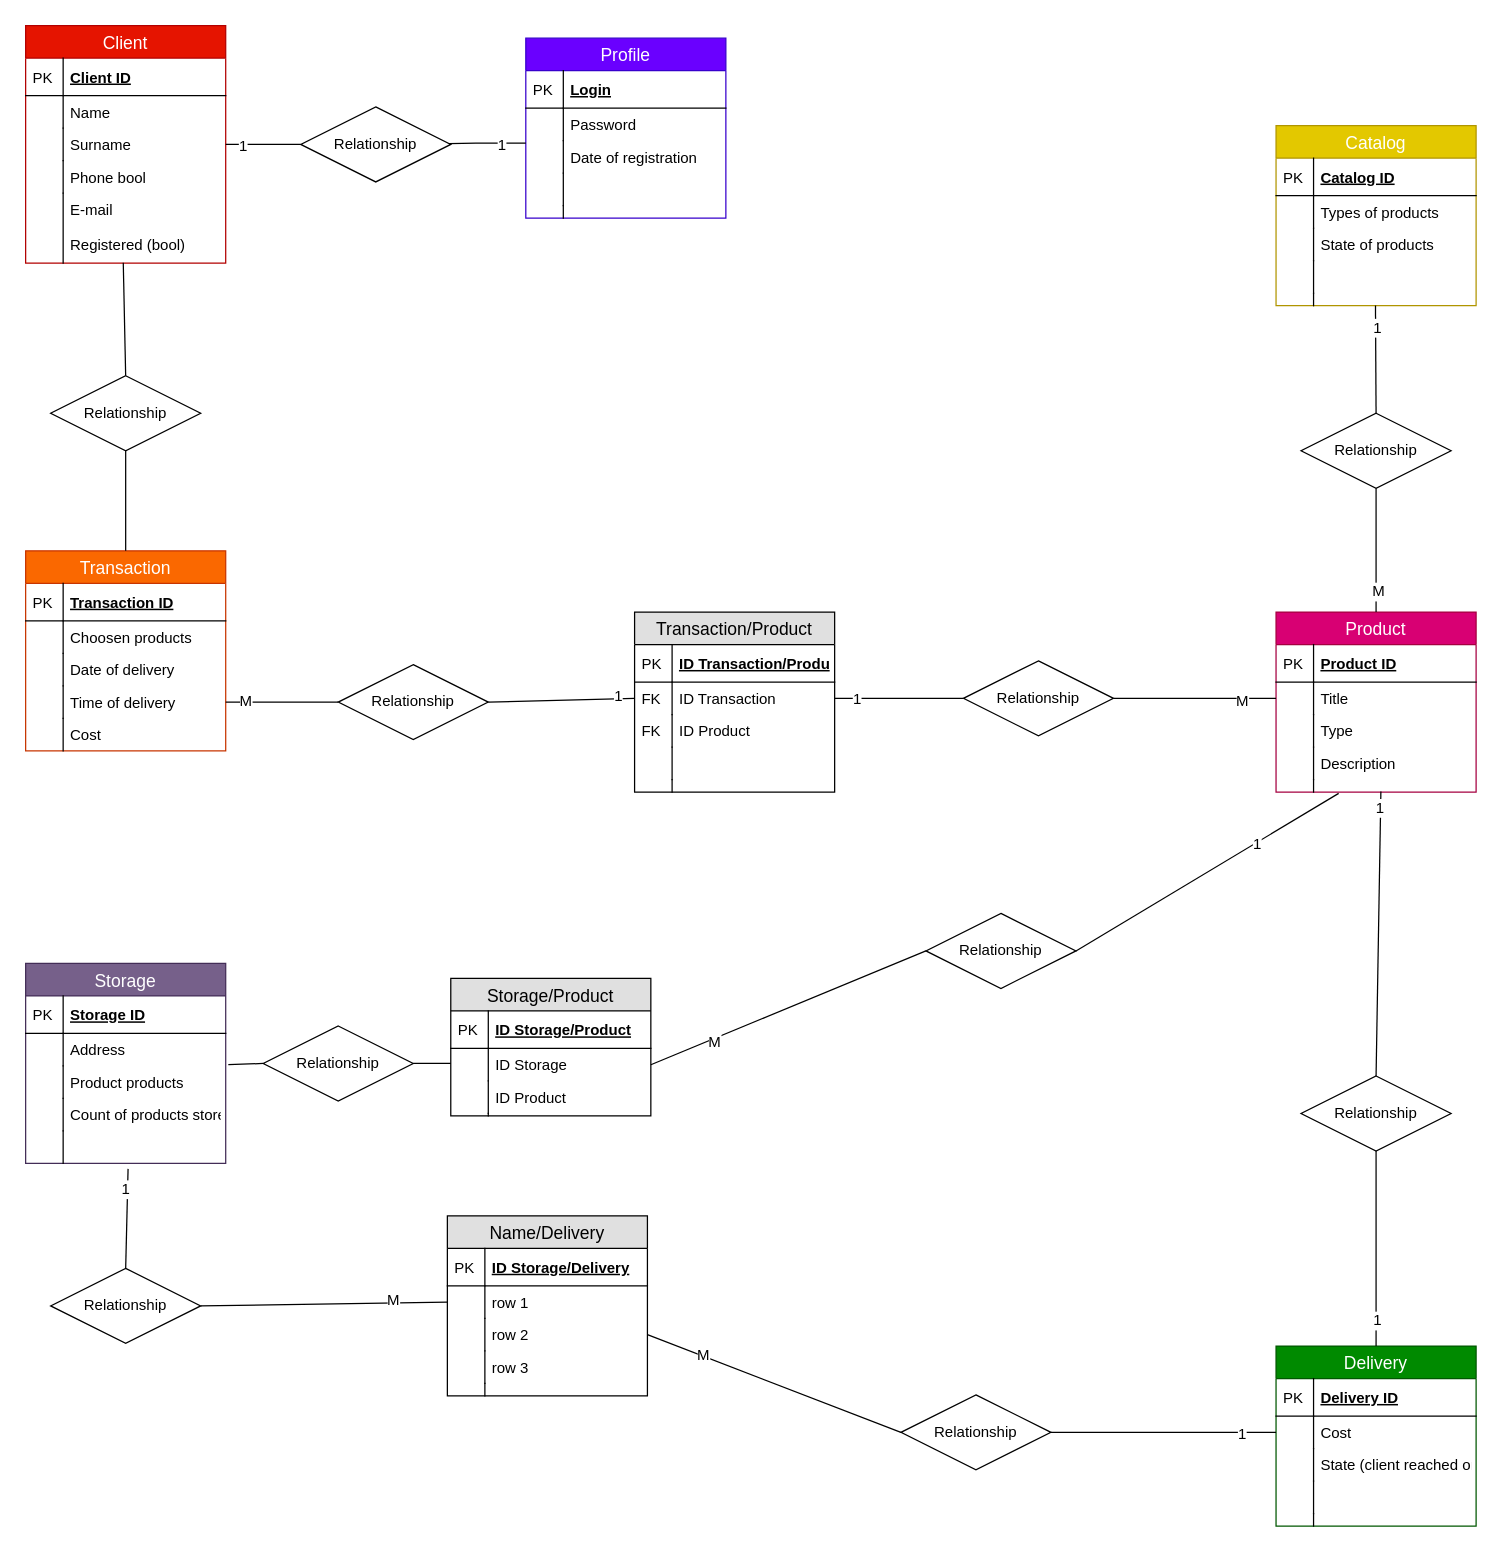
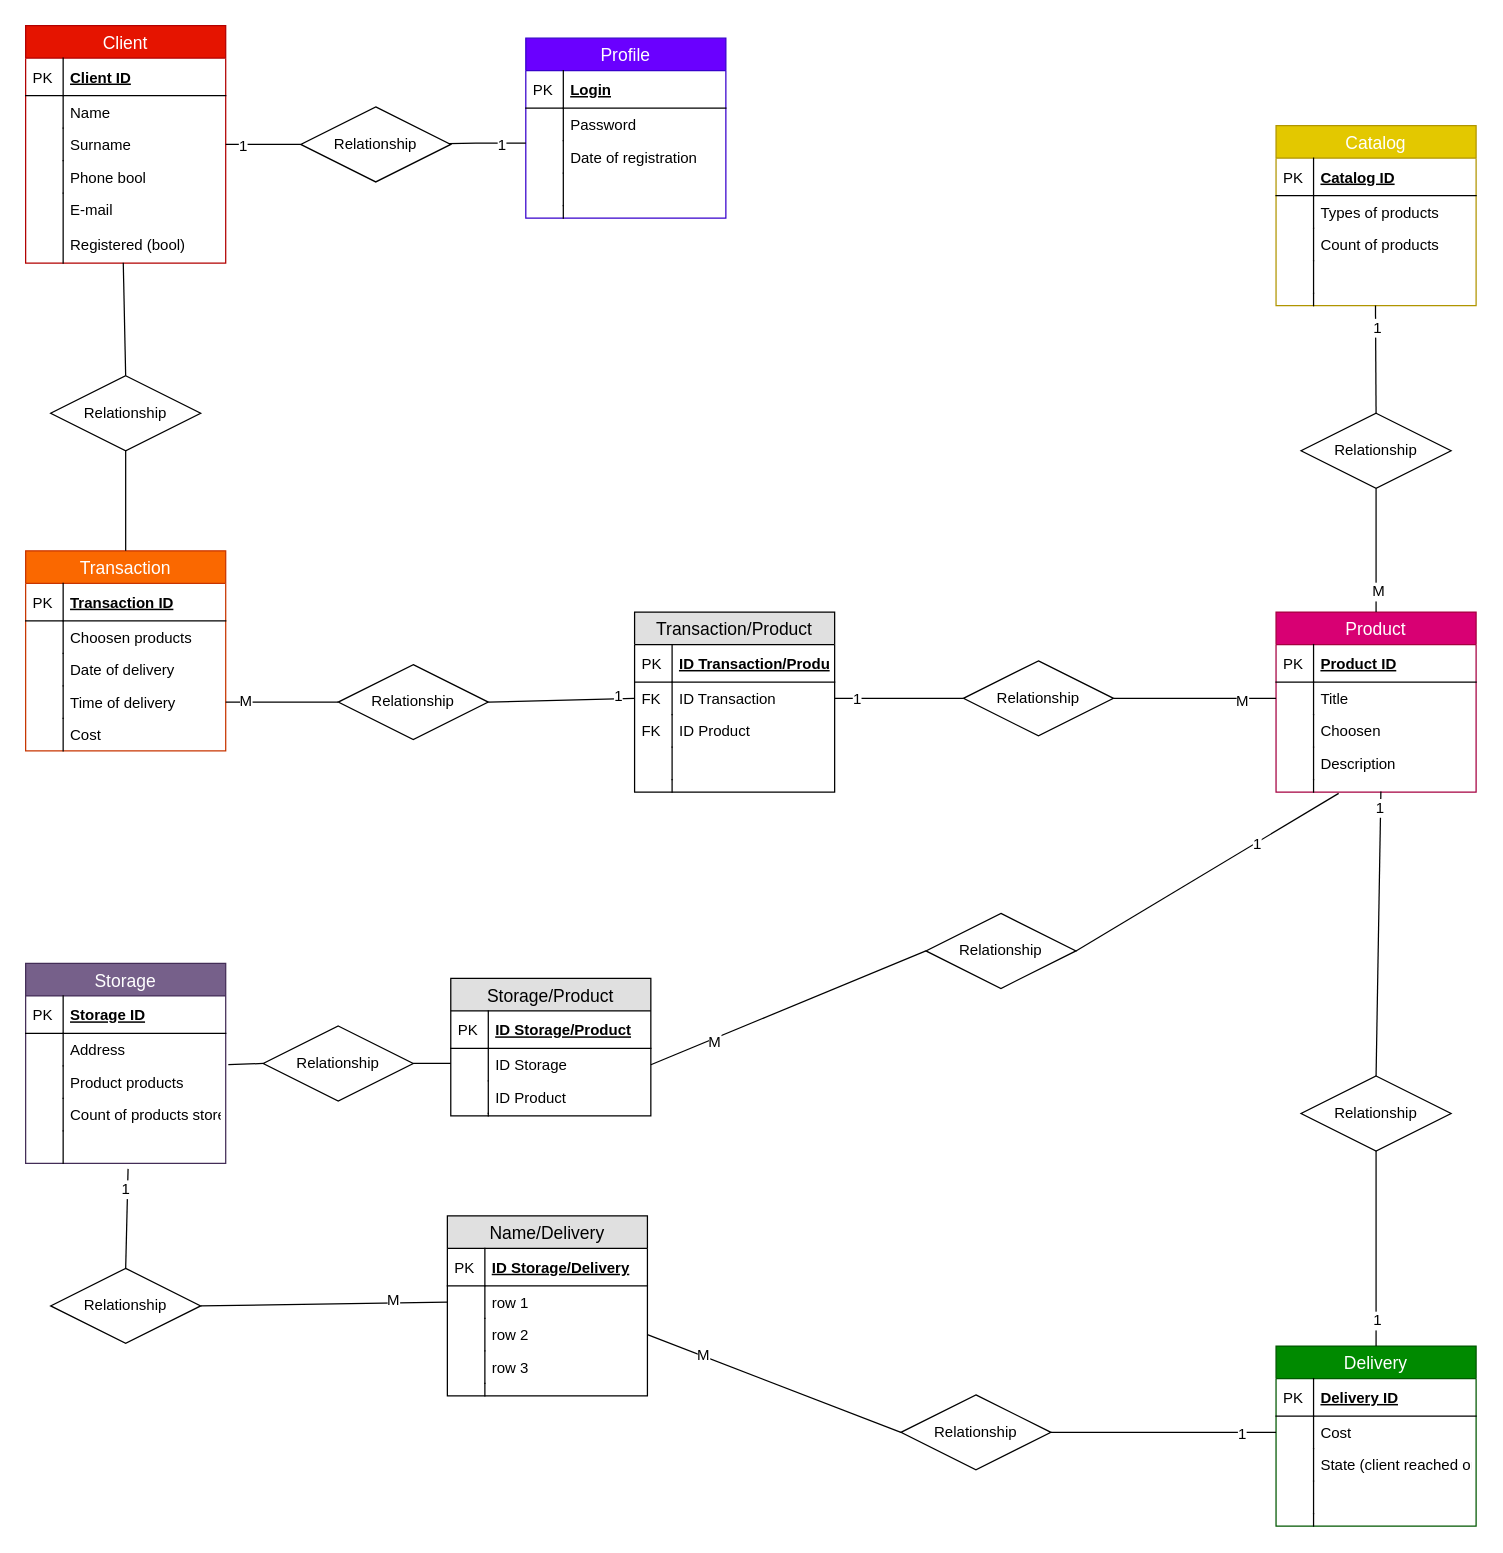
(1388, 245) -> (1388, 245)
(1337, 731) -> (1349, 731)
